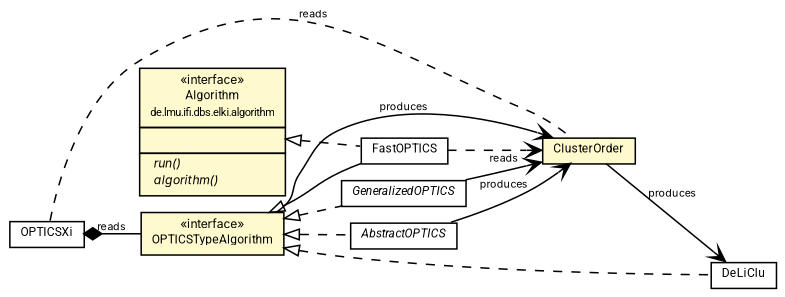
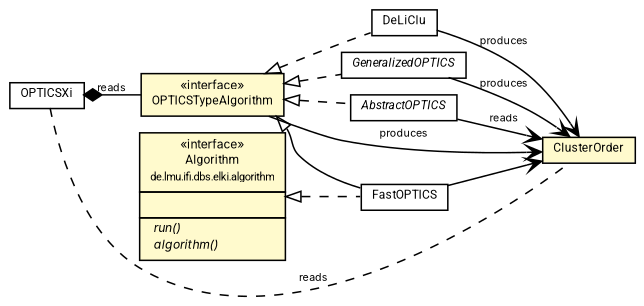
(487, 150) -> (487, 175)
(504, 159) -> (504, 84)
(504, 185) -> (504, 119)
(660, 208) -> (513, 64)
